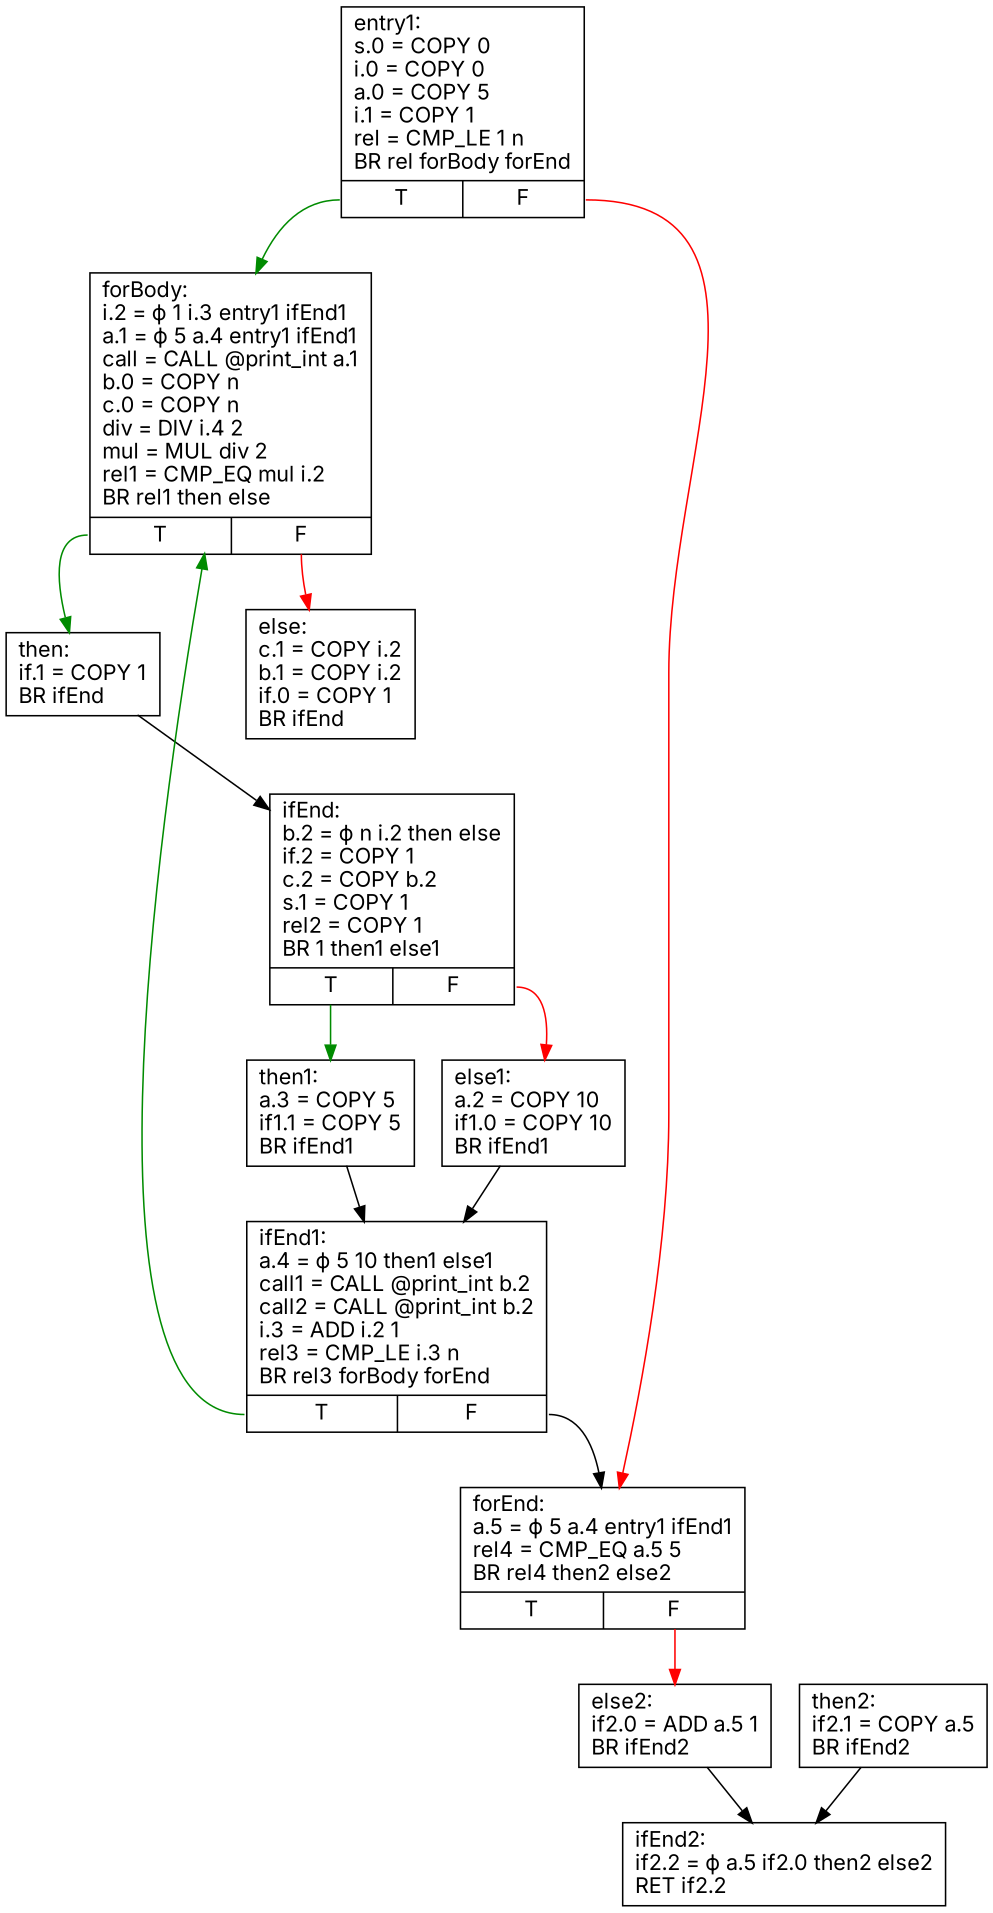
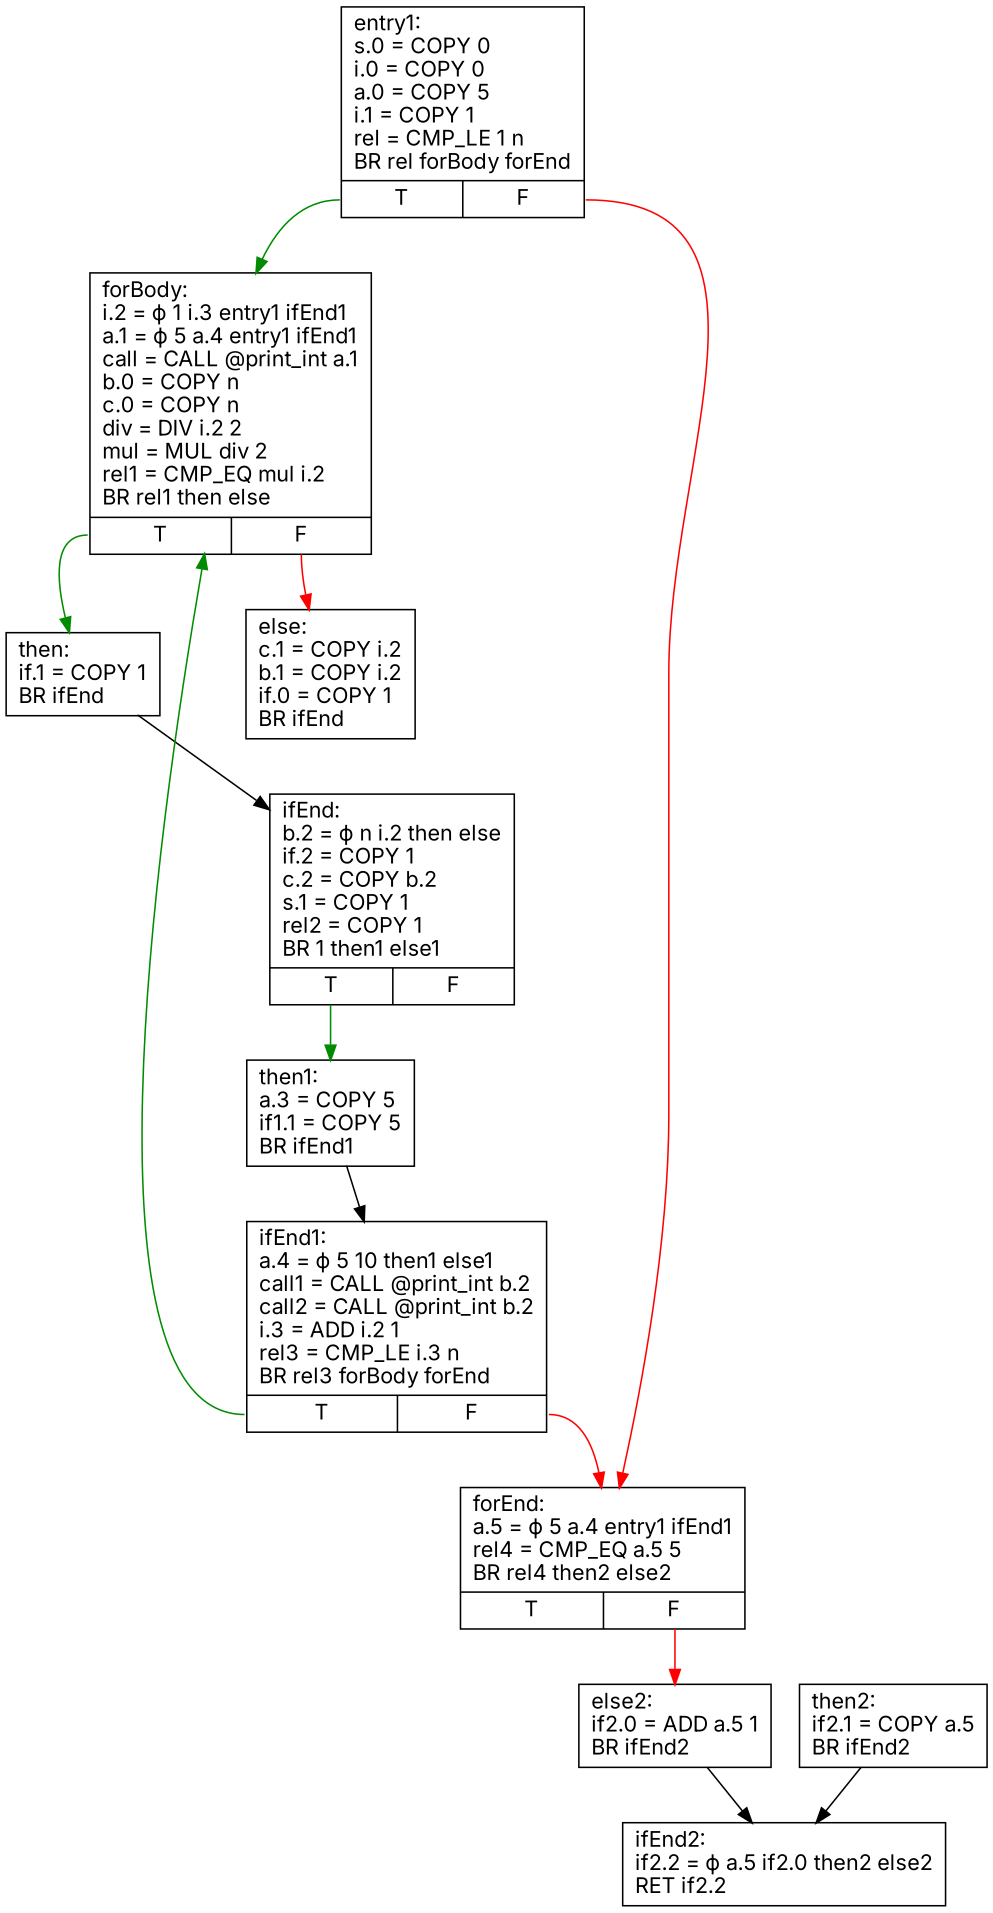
(173, 429) -> (172, 429)
(534, 1113) -> none
(584, 1434) -> (584, 1434)
